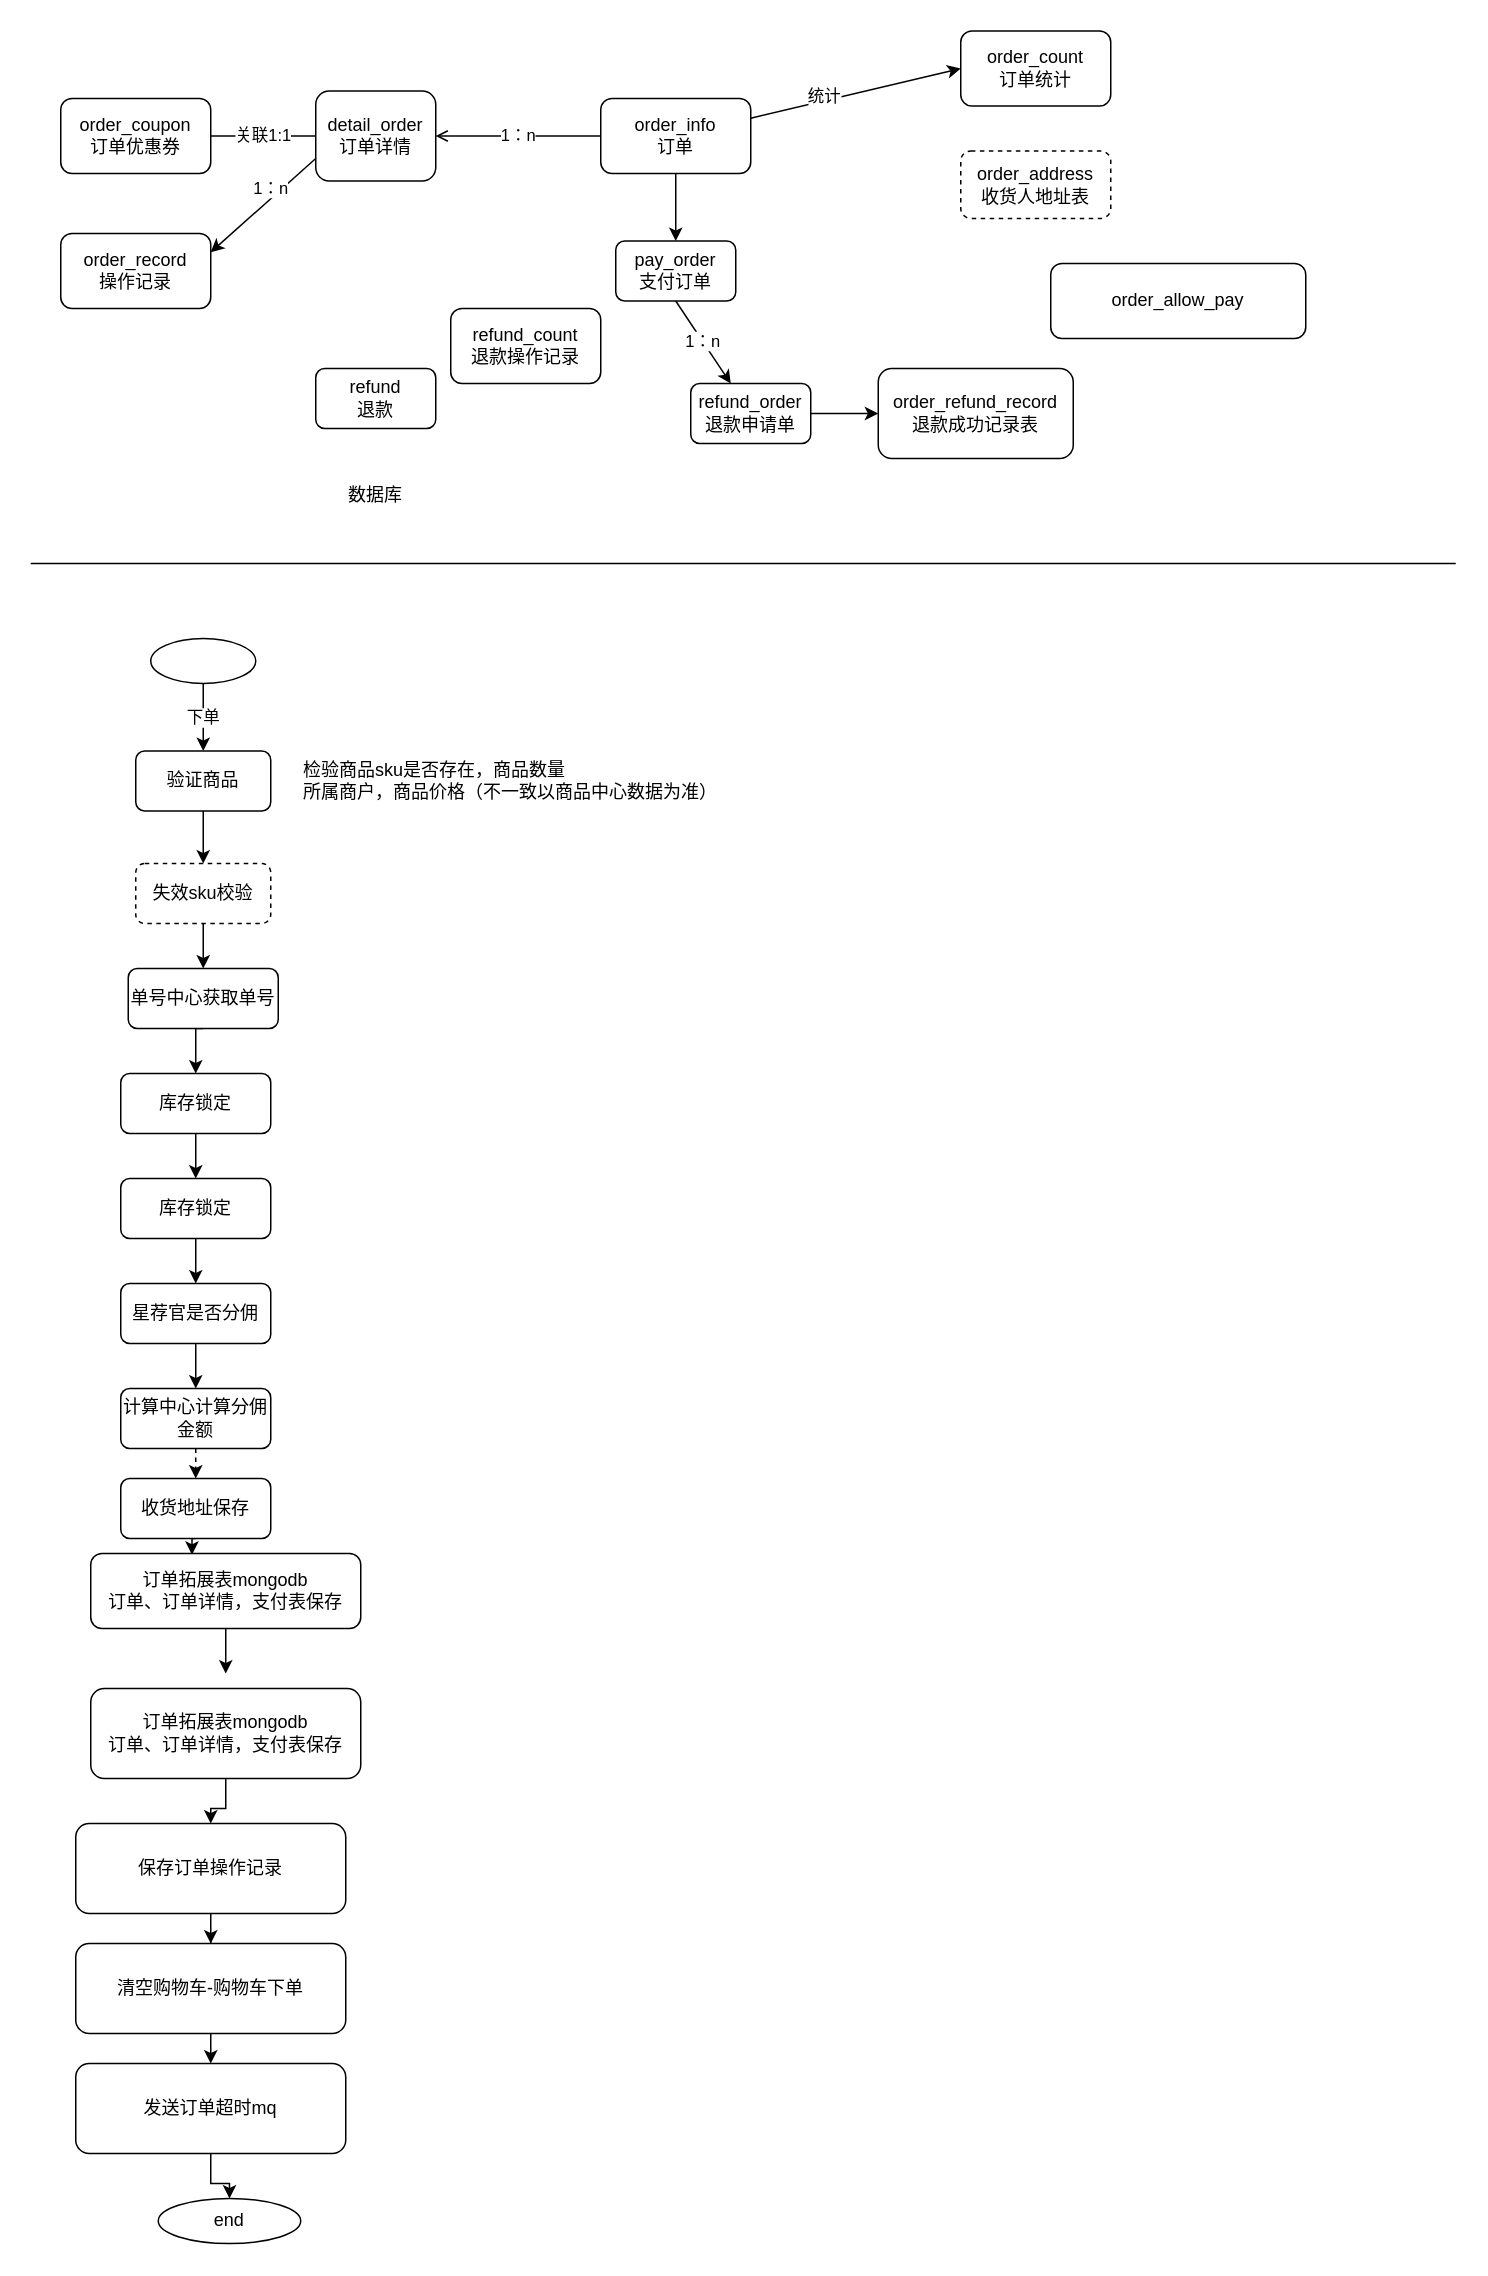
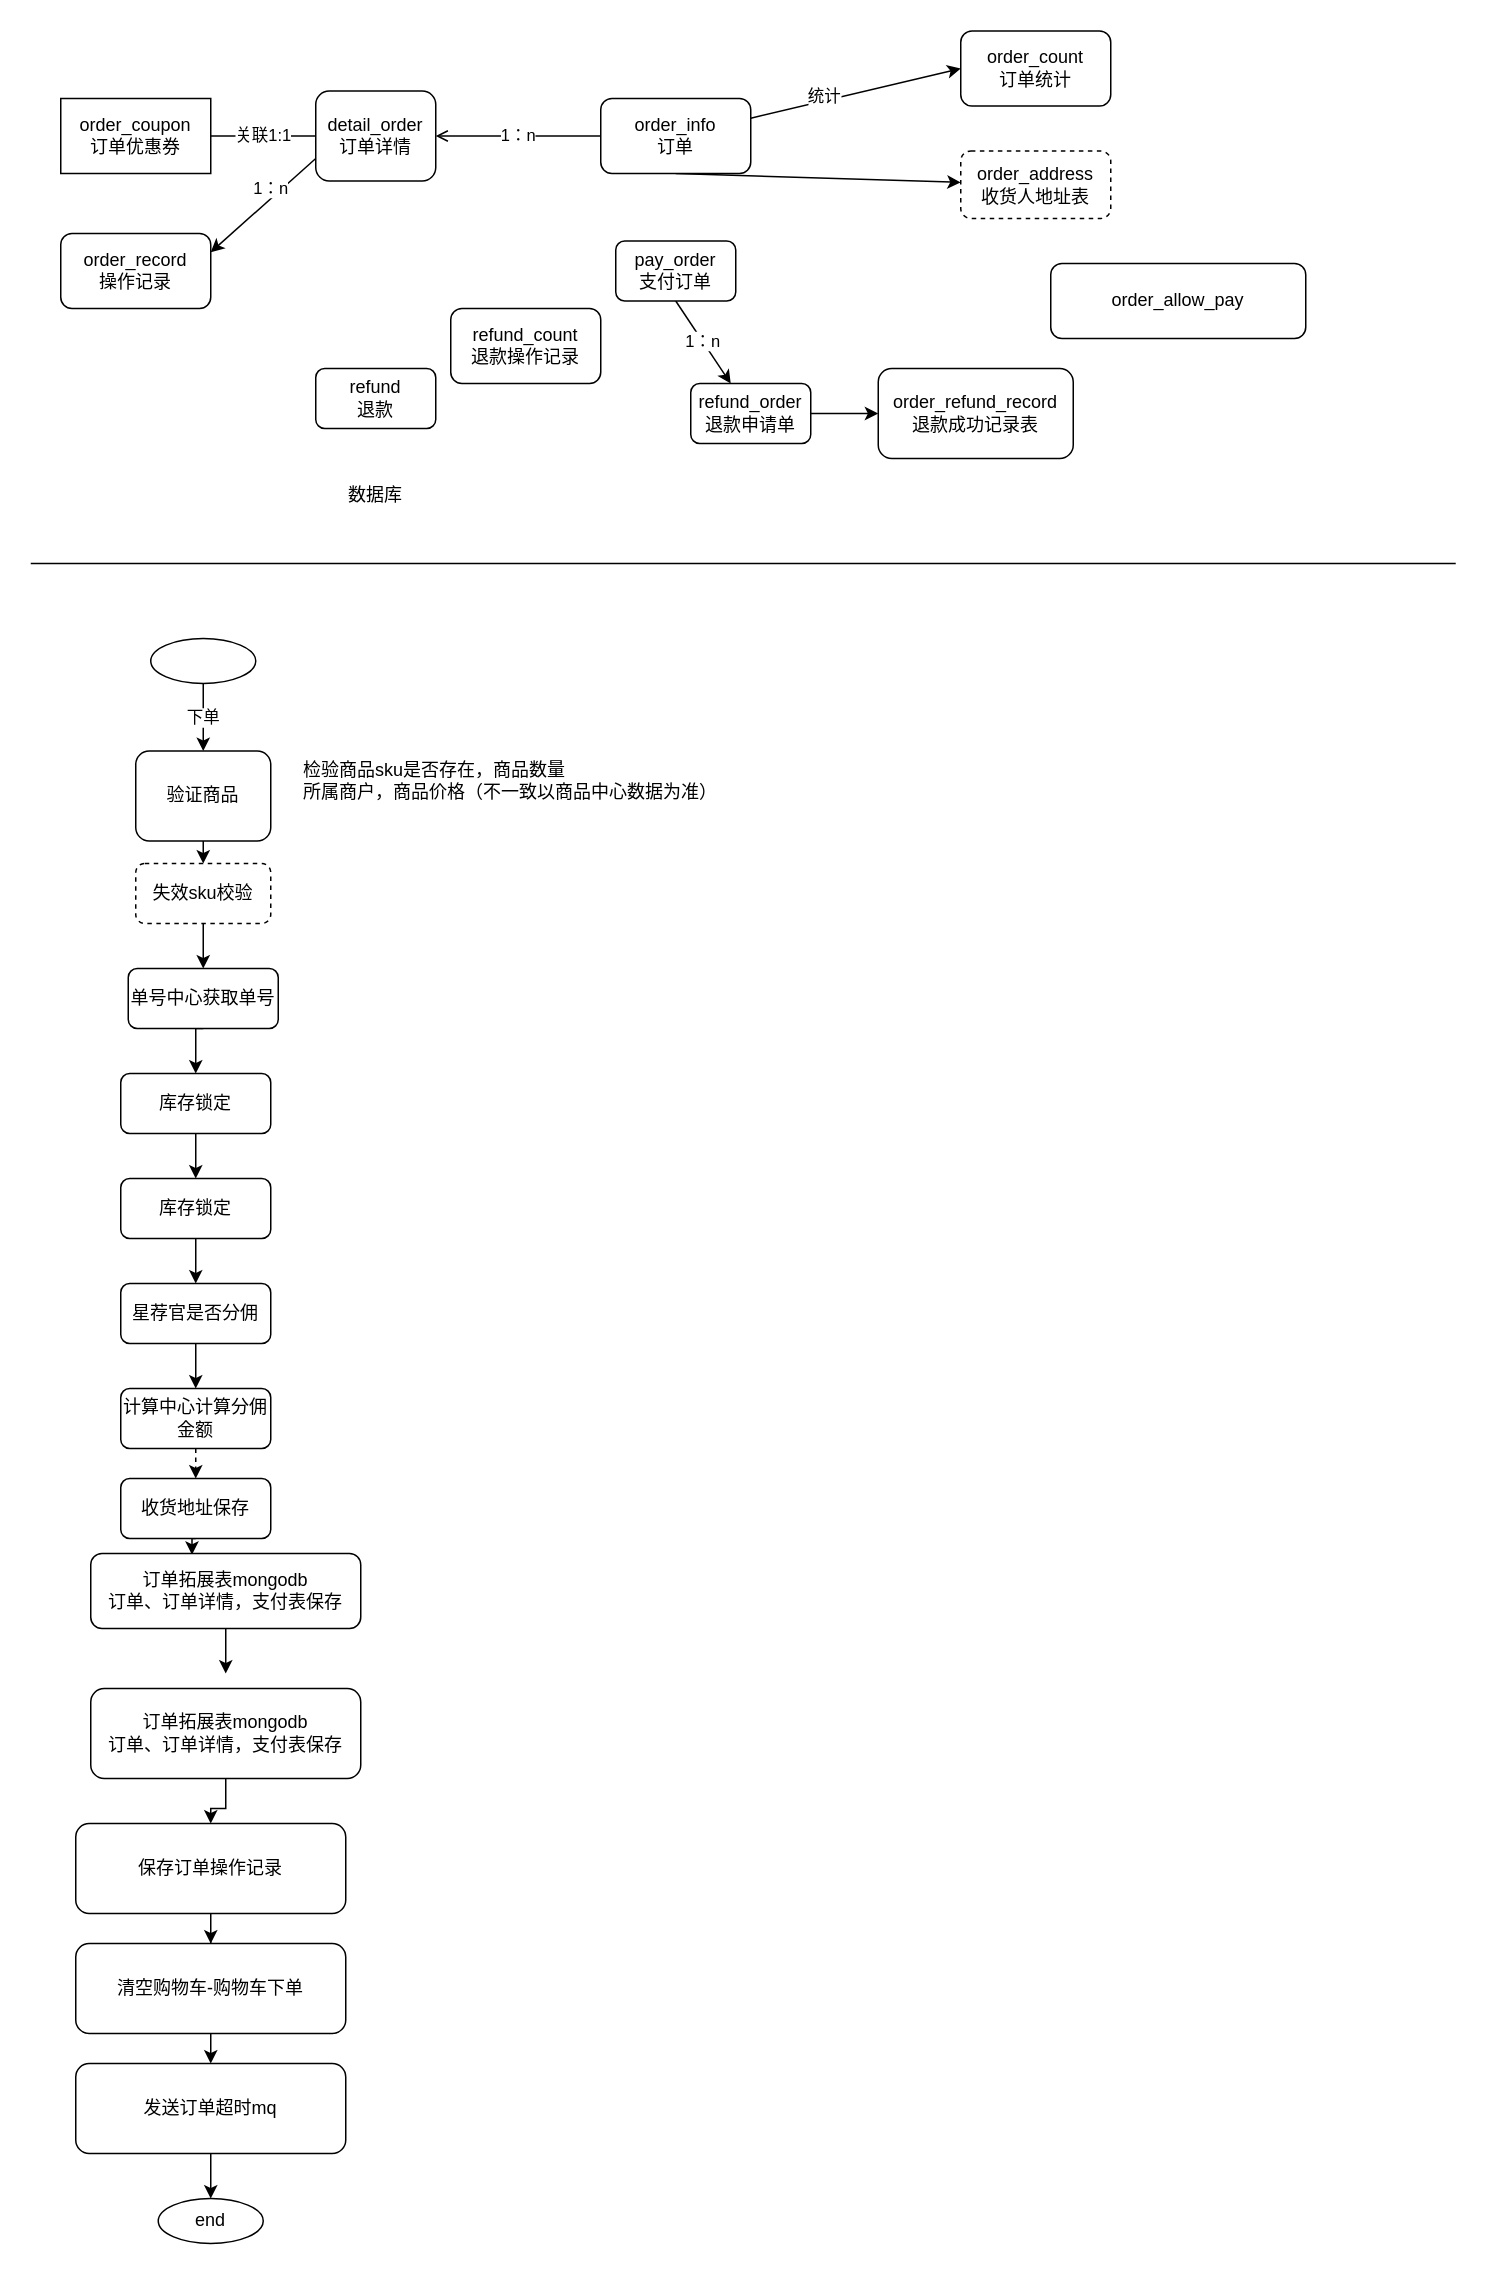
(136, 136) -> (136, 136)
(676, 202) -> (819, 178)
(203, 781) -> (203, 796)
(230, 2221) -> (211, 2221)
